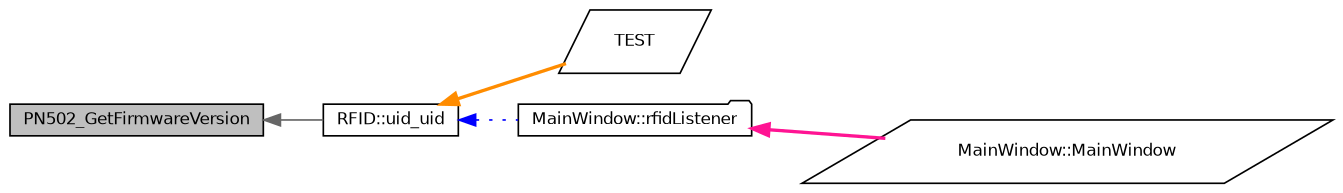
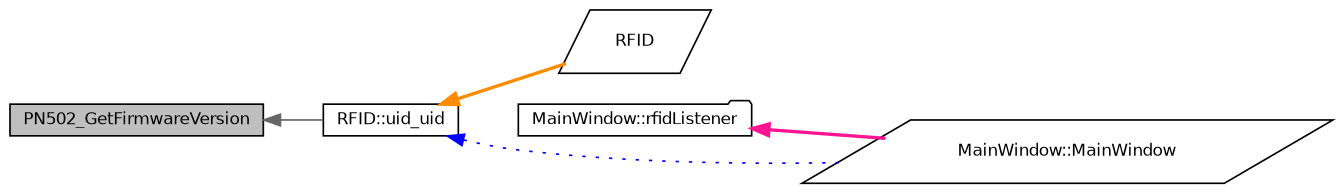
(635, 42) -> (635, 42)
(497, 120) -> (654, 161)
